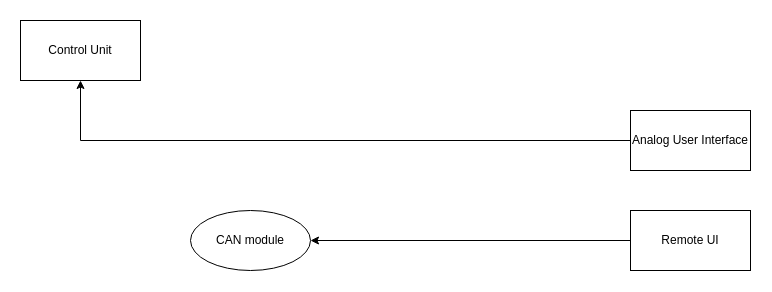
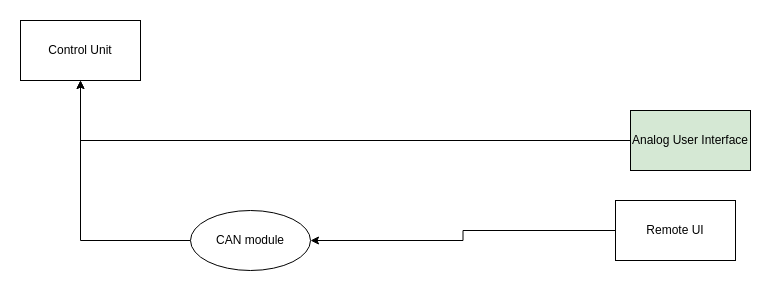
(691, 141) -> (691, 141)
none -> (87, 241)
(691, 241) -> (676, 231)
